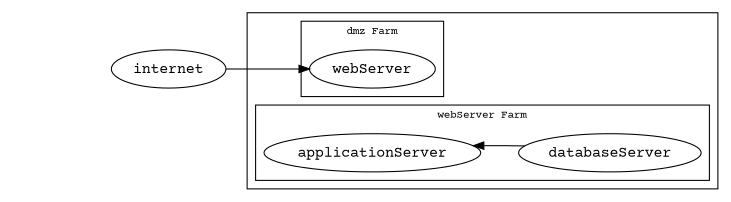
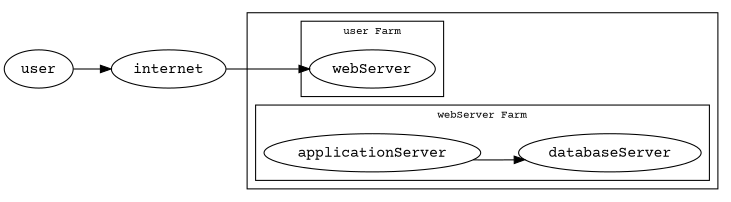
(372, 31) -> (372, 31)
none -> (39, 69)
(504, 146) -> (494, 160)
